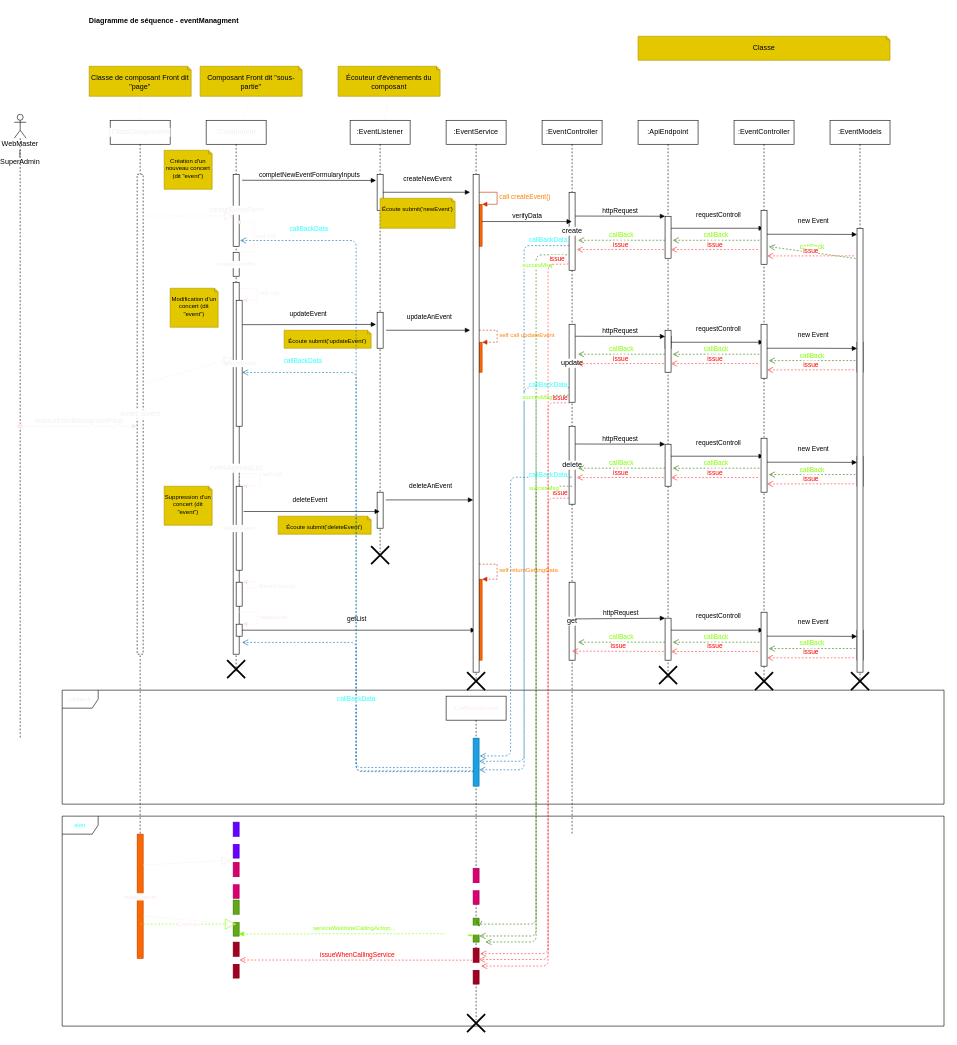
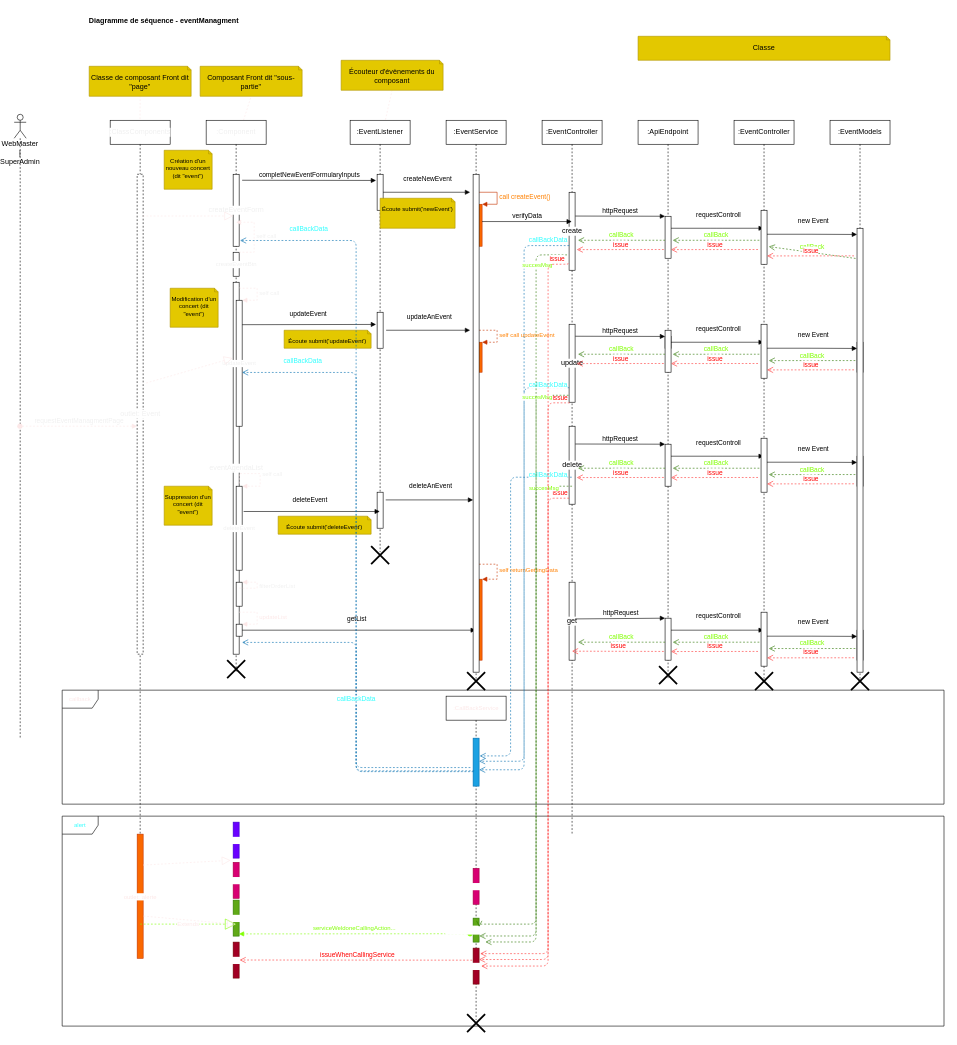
(389, 81) -> (392, 75)
